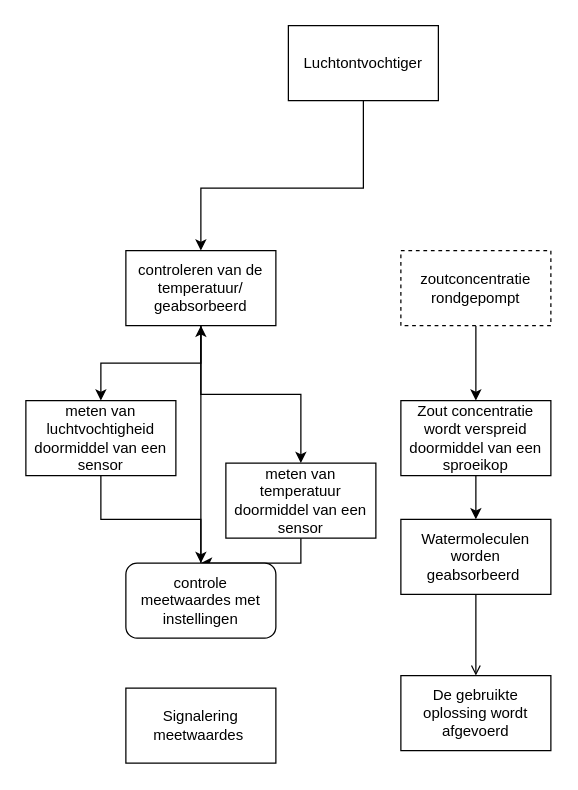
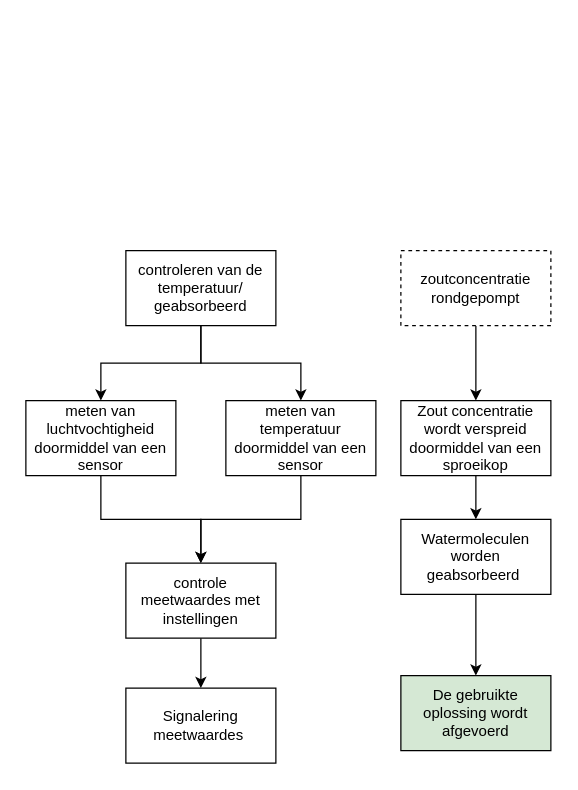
(363, 63) -> none
(299, 188) -> none
(201, 457) -> (201, 659)
(301, 501) -> (301, 438)
(201, 601) -> (201, 601)
(476, 667) -> (476, 666)
(476, 713) -> (476, 713)
